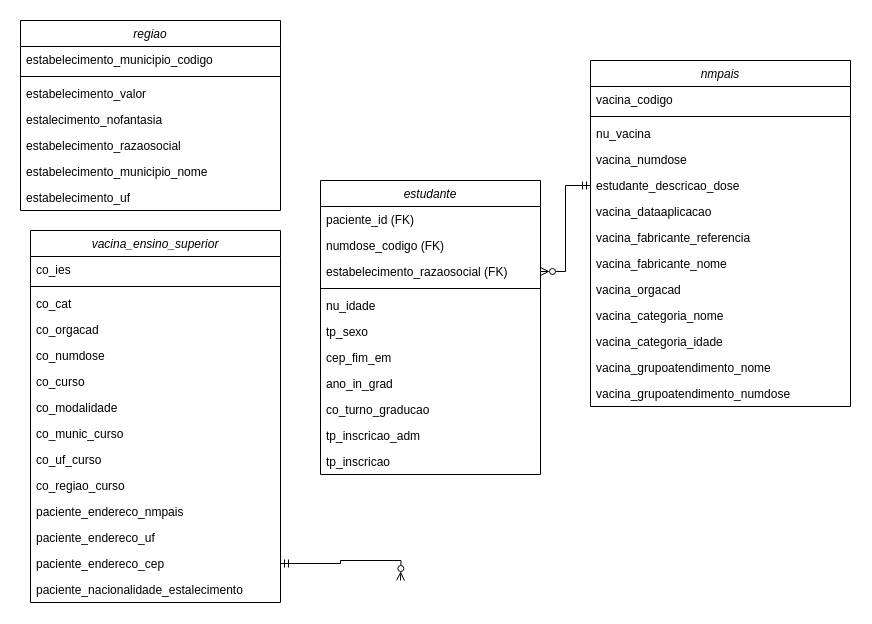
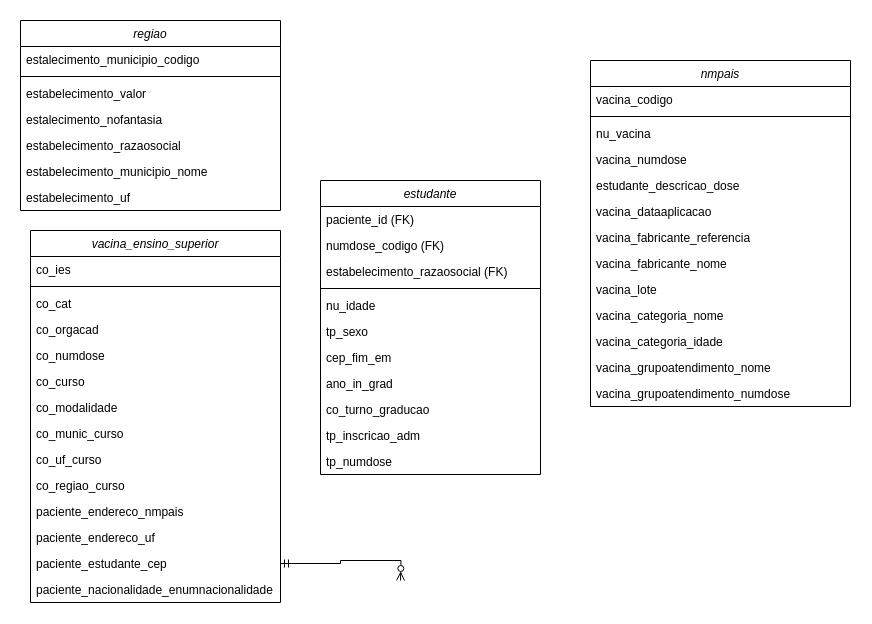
(124, 60) -> (117, 60)
(566, 222) -> none
(641, 290) -> (630, 290)
(363, 462) -> (360, 462)
(105, 564) -> (108, 564)
(148, 590) -> (159, 590)
